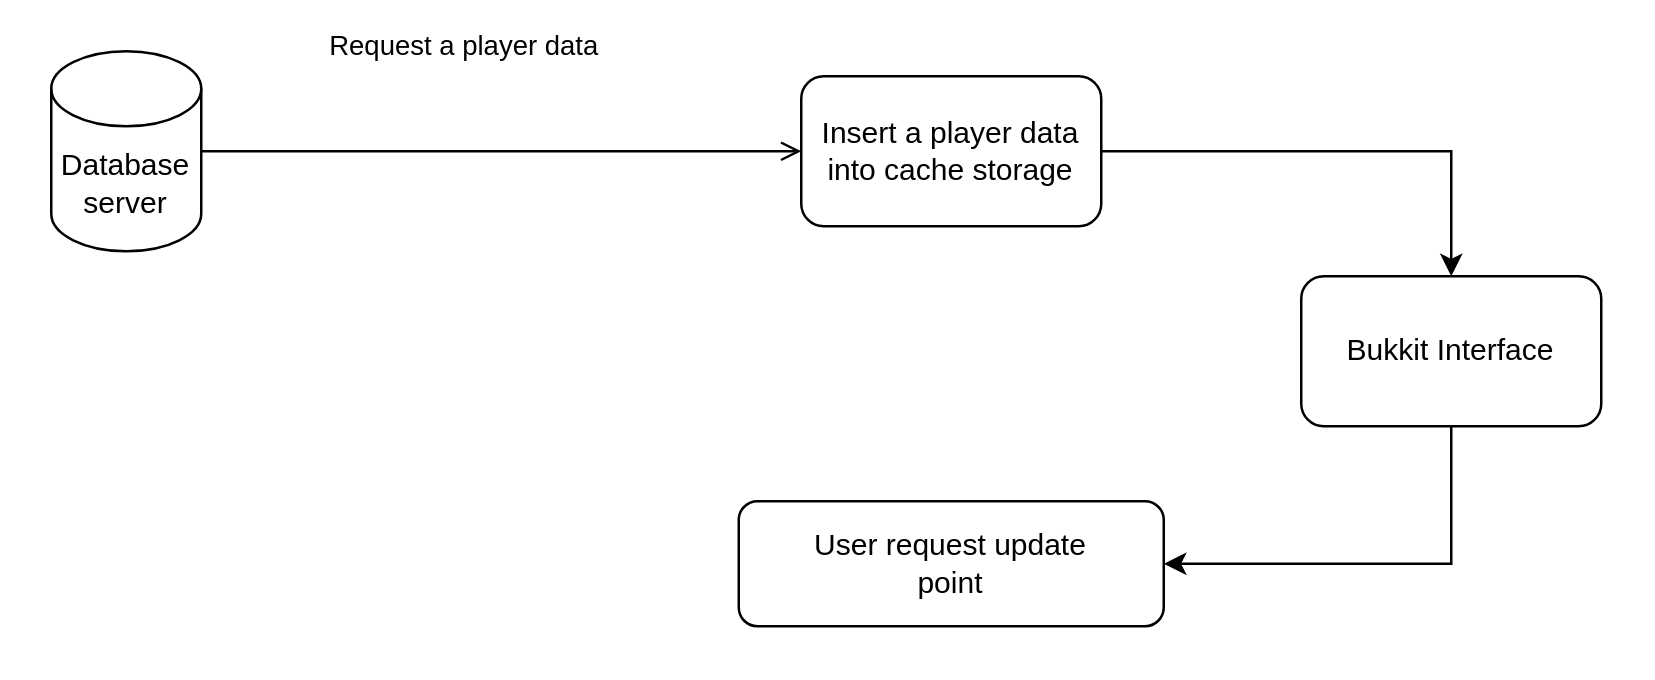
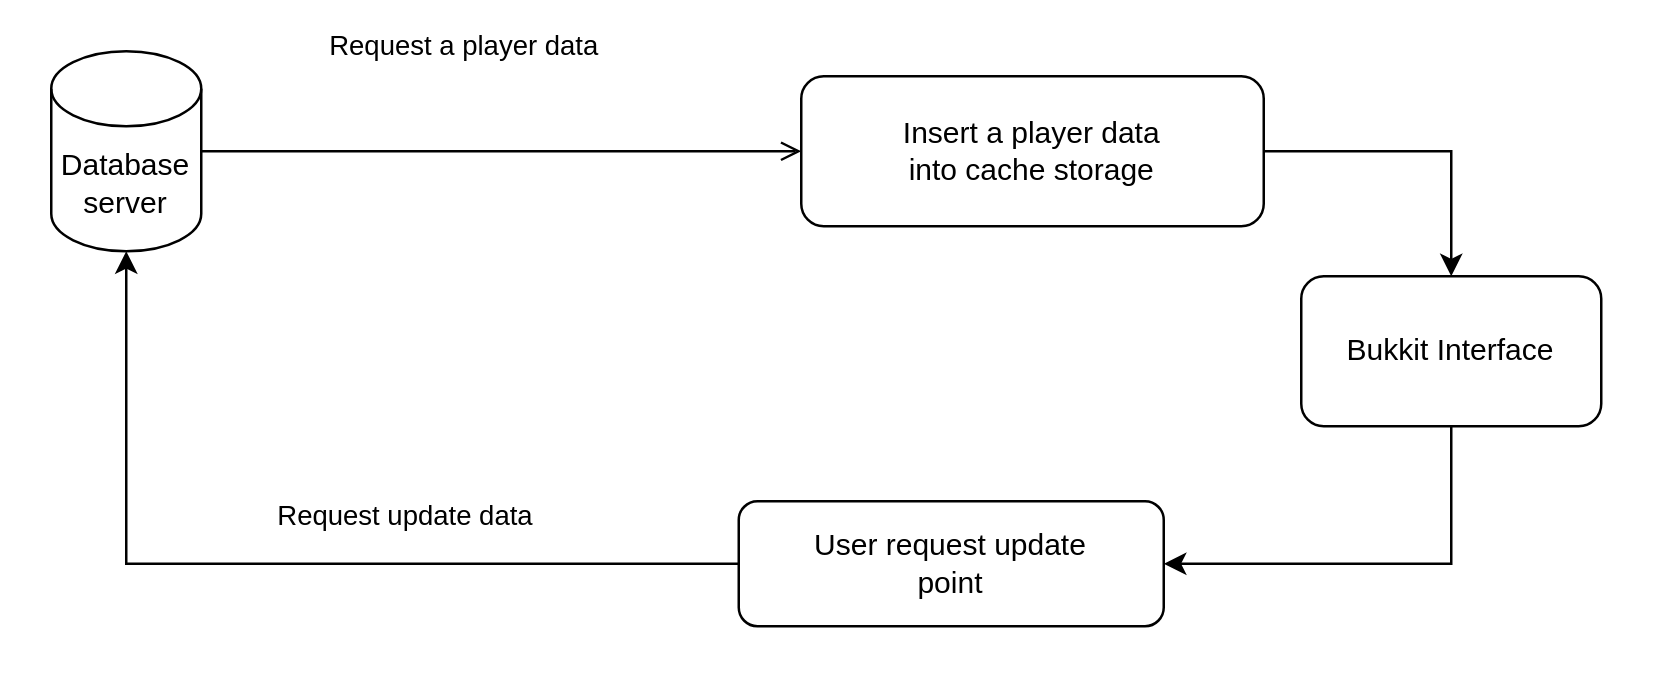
(951, 151) -> (1033, 151)
none -> (284, 564)
